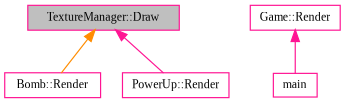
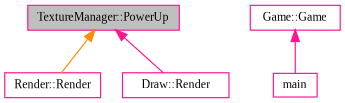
(104, 18) -> (104, 18)
(295, 18) -> (295, 18)
(53, 85) -> (53, 85)
(176, 85) -> (176, 85)
